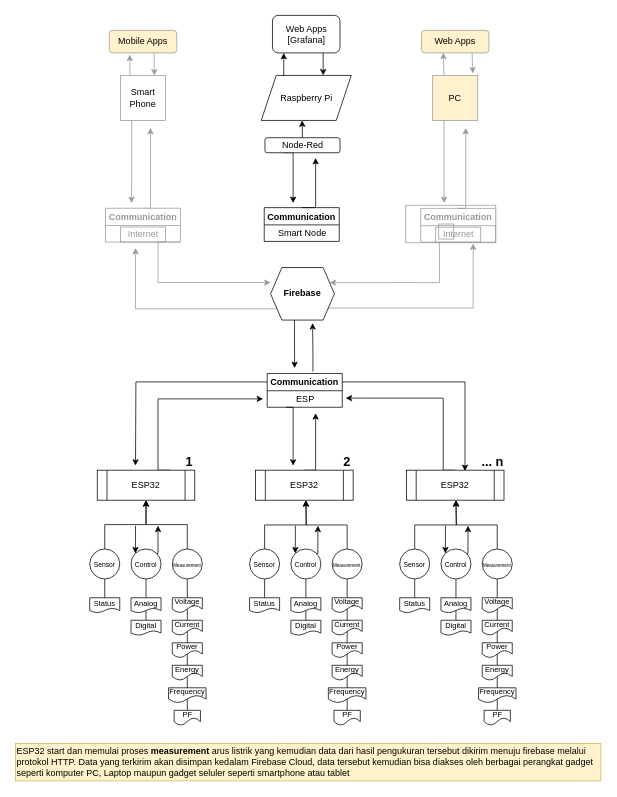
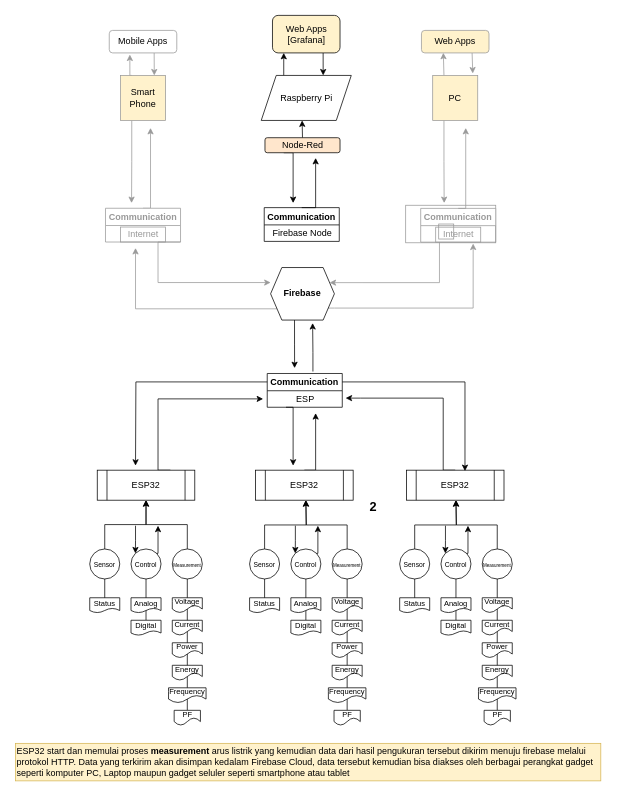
(306, 34) -> (306, 34)
(143, 42) -> (143, 42)
(143, 98) -> (143, 98)
(302, 145) -> (302, 145)
(302, 234) -> (302, 234)
(189, 462) -> none
(347, 462) -> (373, 507)
(492, 462) -> none
